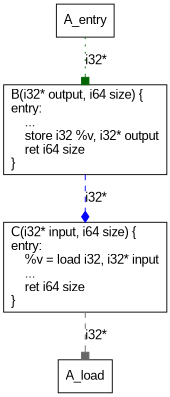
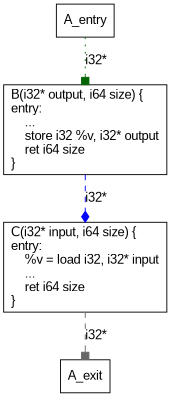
(85, 376) -> (85, 376)
